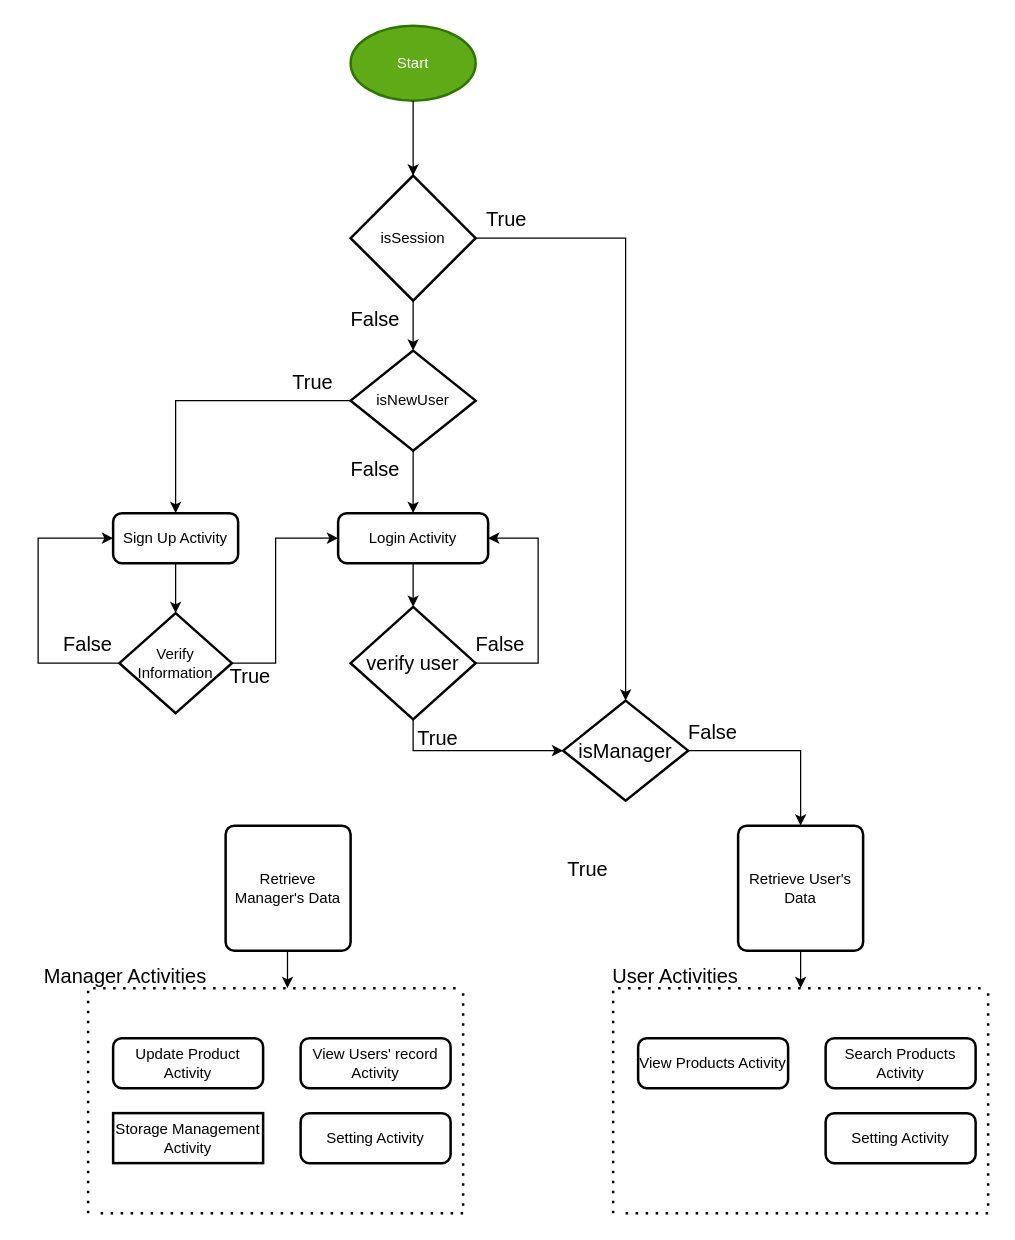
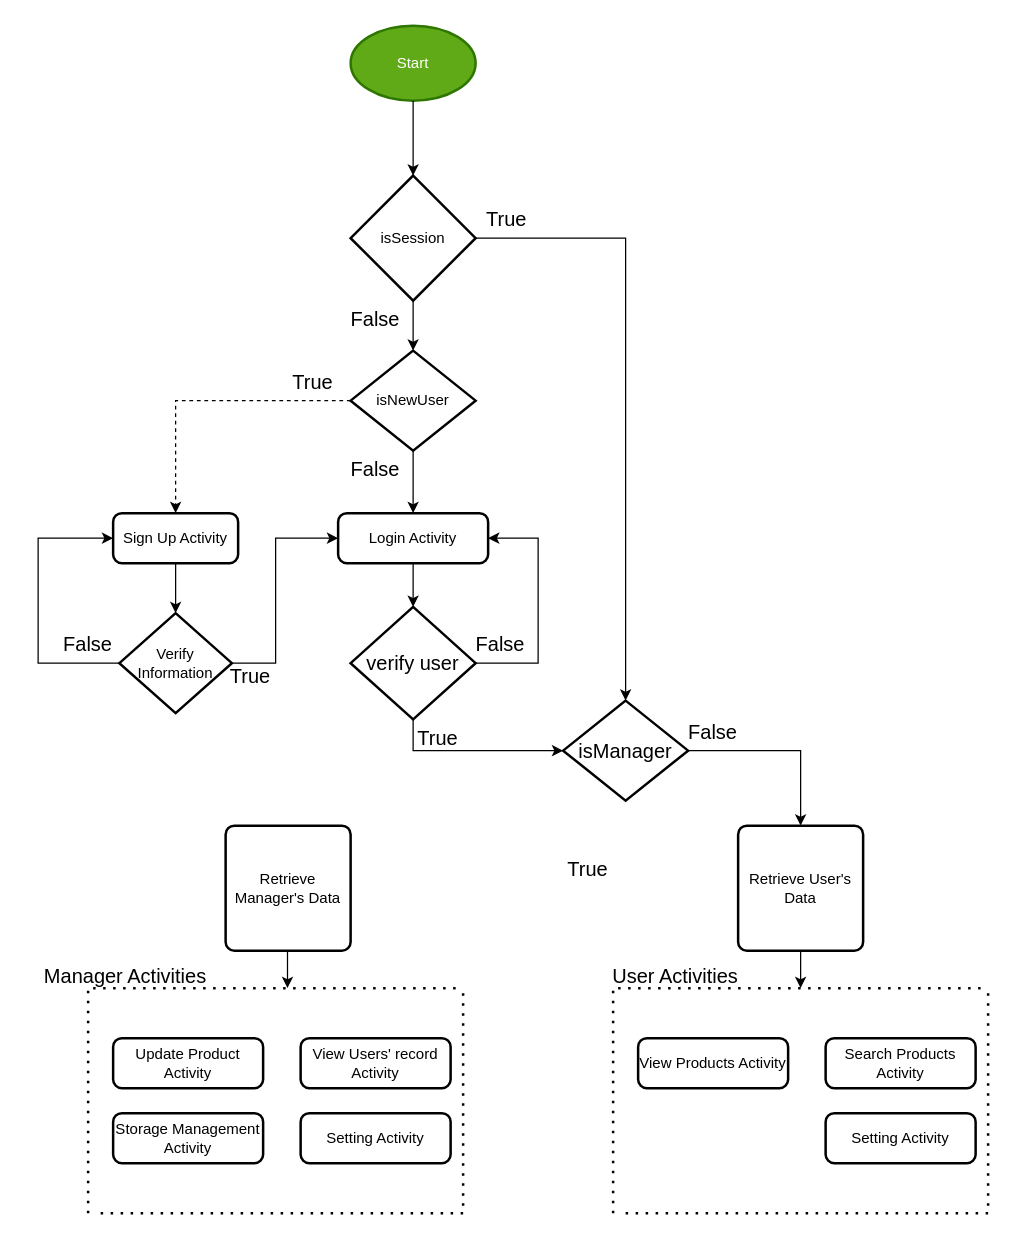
(211, 401) -> (211, 401)
(188, 1138) -> (188, 1138)
